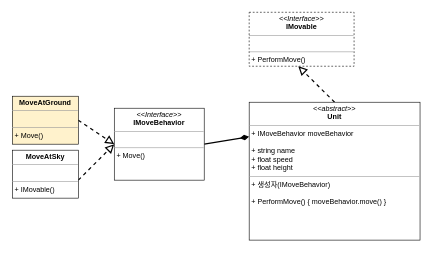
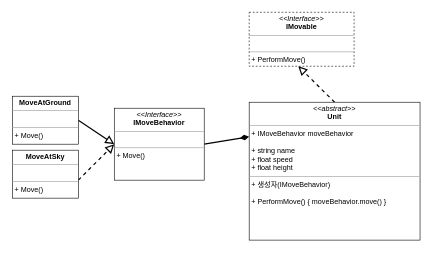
(45, 120) -> (45, 120)
(93, 130) -> (93, 130)
(35, 159) -> (30, 159)
